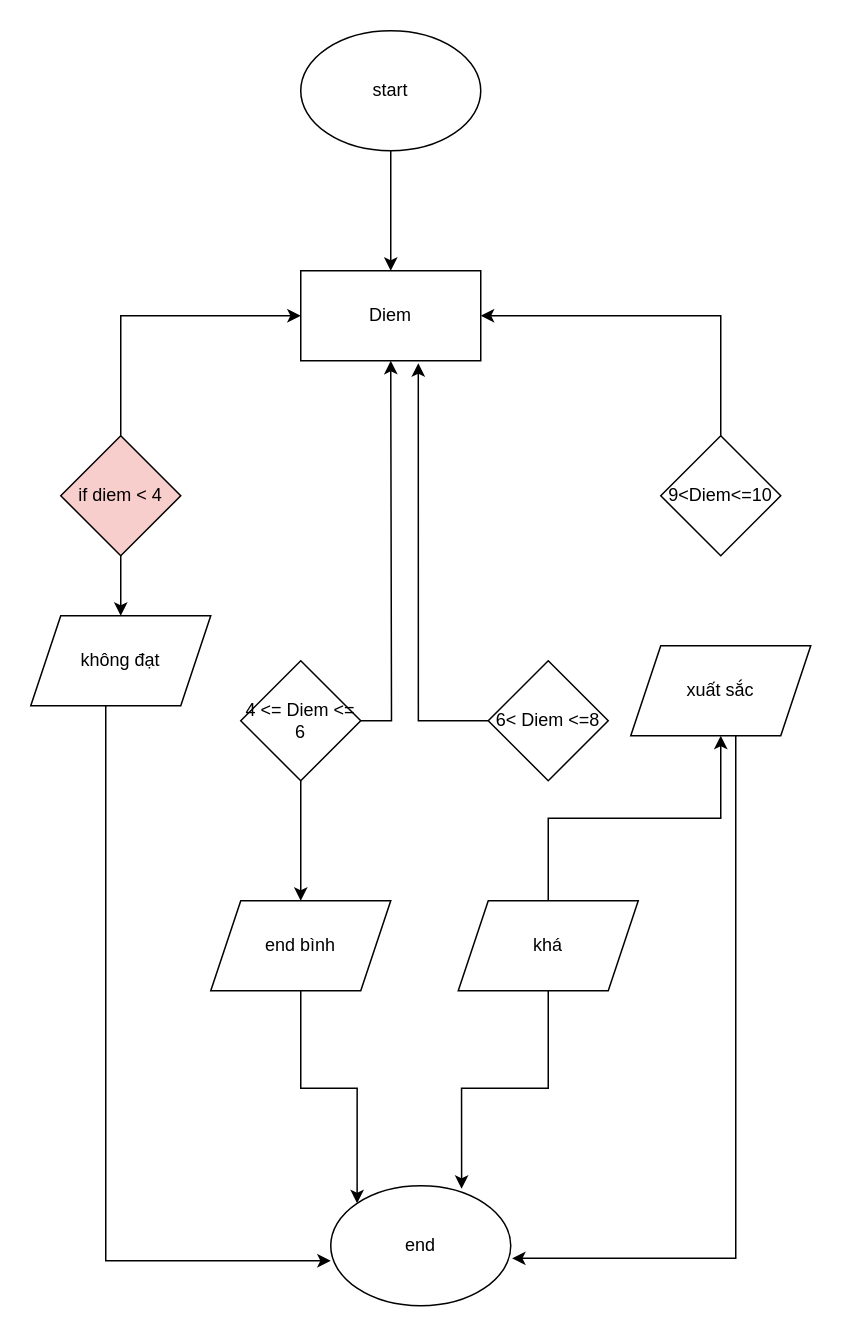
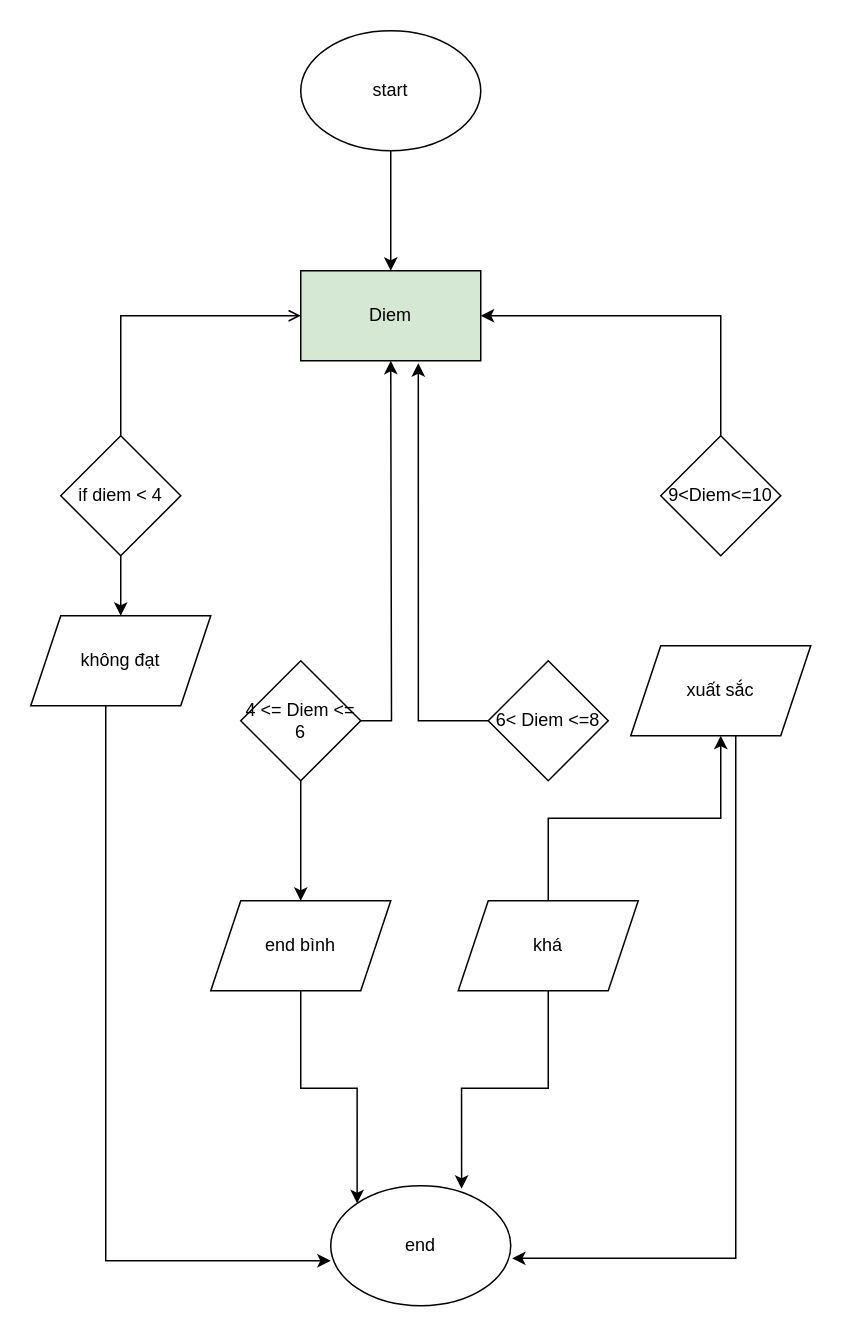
(289, 316) -> (291, 316)
(391, 316) -> (391, 316)
(121, 496) -> (121, 496)
